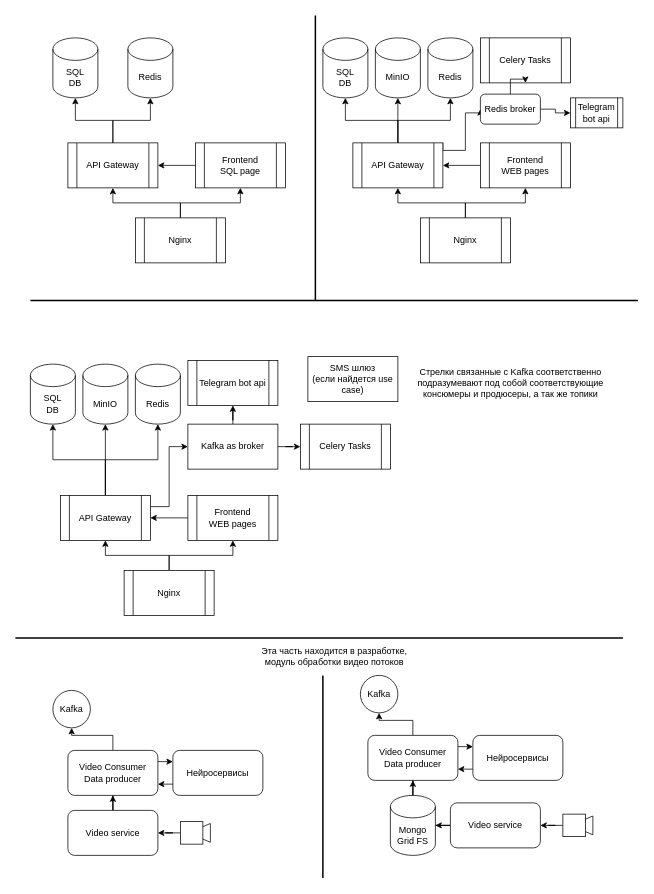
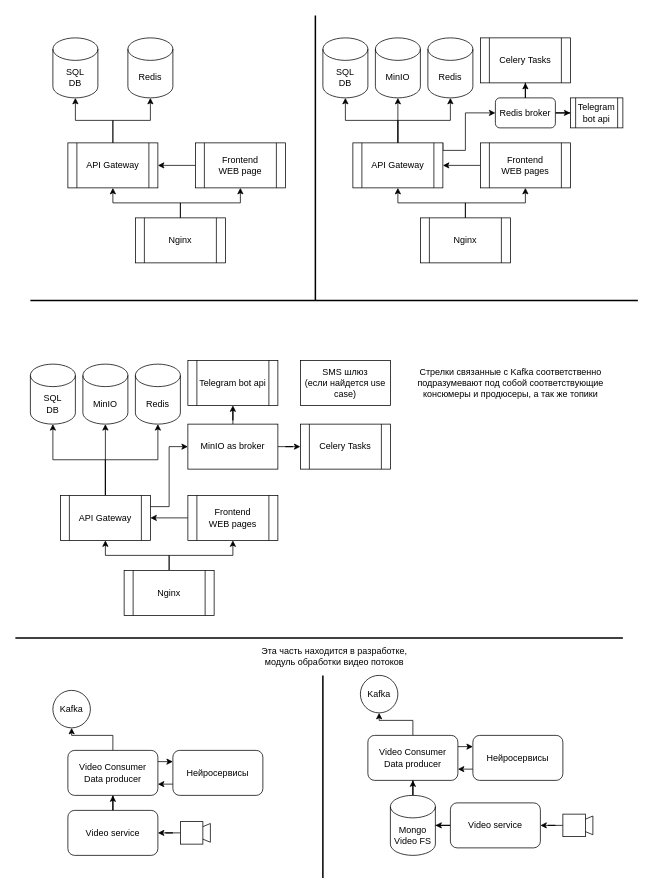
(510, 109) -> (525, 113)
(240, 165) -> (240, 165)
(353, 379) -> (345, 383)
(233, 447) -> (233, 447)
(413, 835) -> (413, 835)
